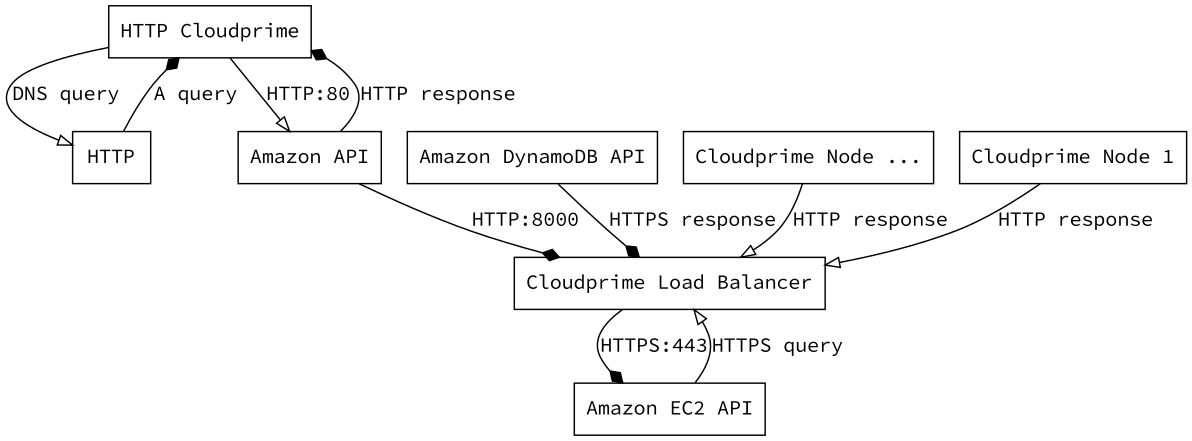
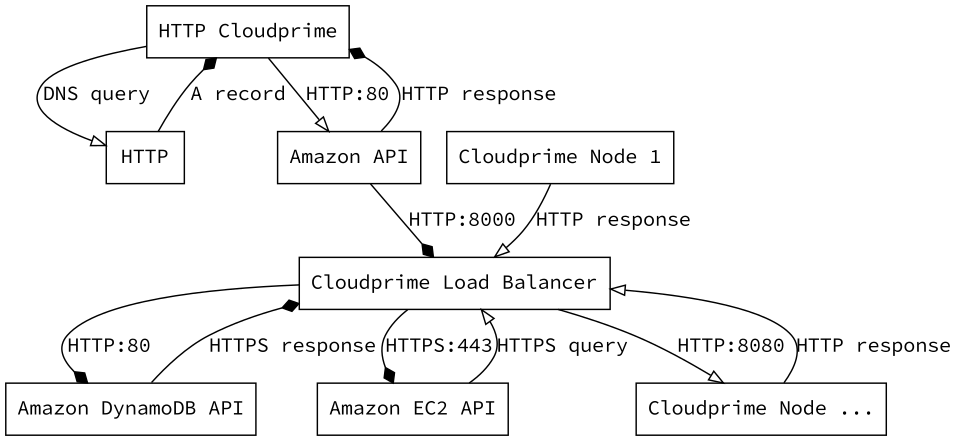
(196, 95) -> (239, 95)
none -> (159, 299)
none -> (637, 337)
